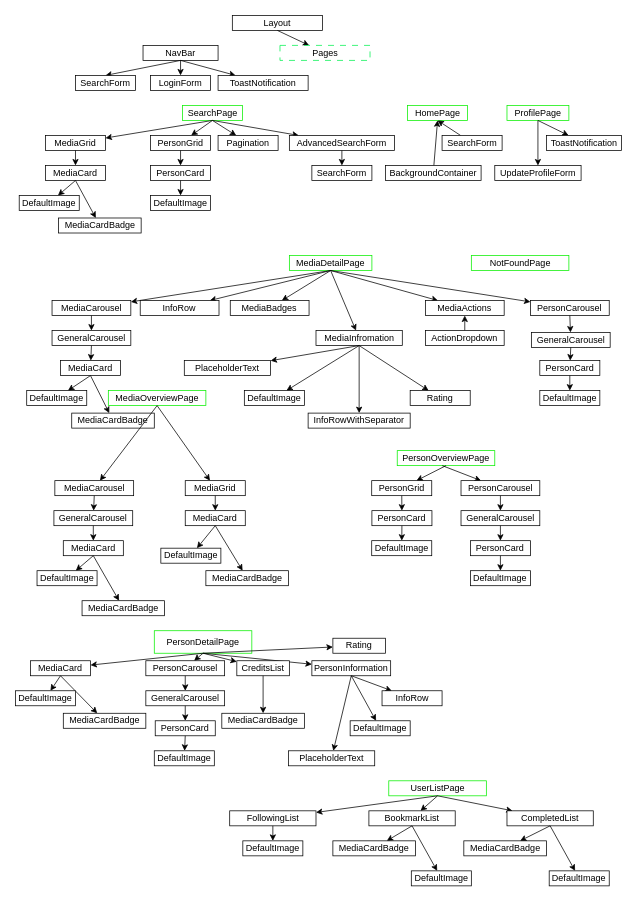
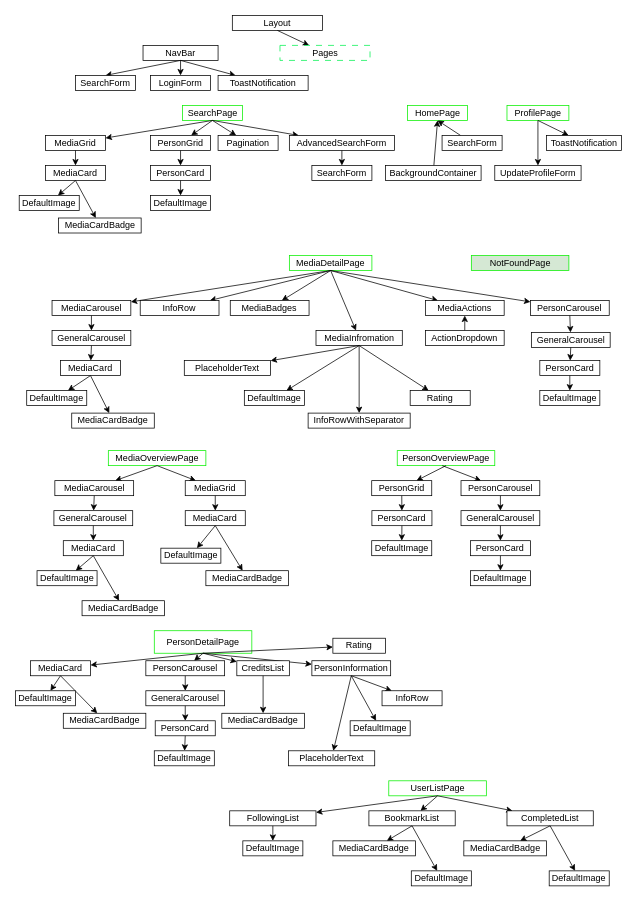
(520, 263) -> (520, 263)
(157, 398) -> (157, 458)
